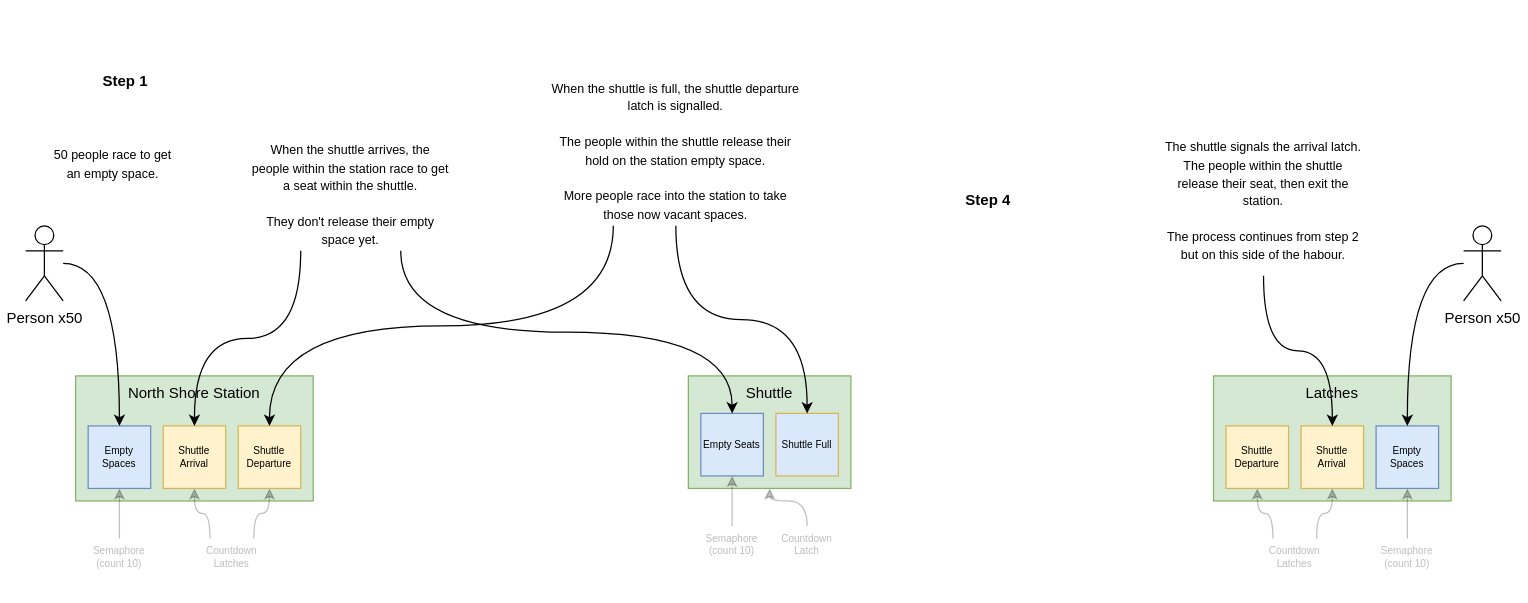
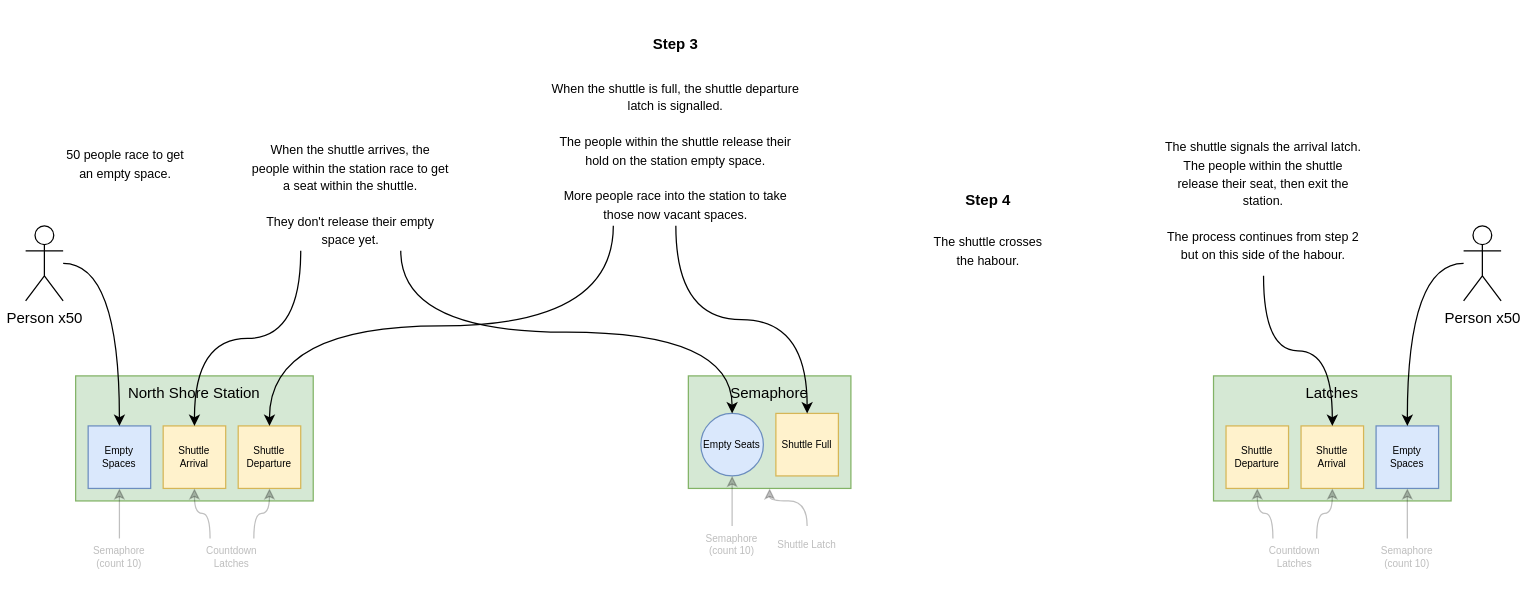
none -> (676, 44)
(126, 82) -> none
(113, 163) -> (126, 163)
none -> (988, 251)
(769, 393) -> (769, 393)
(732, 444) -> (732, 444)
(807, 444) -> (807, 444)
(807, 544) -> (807, 544)
